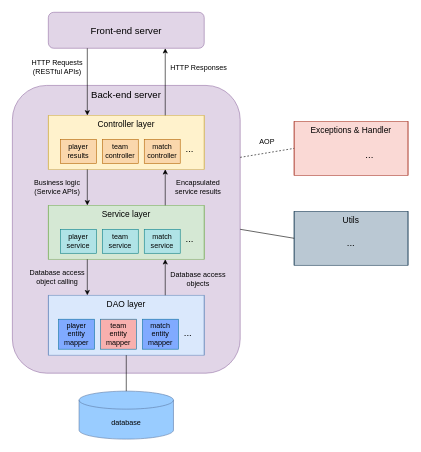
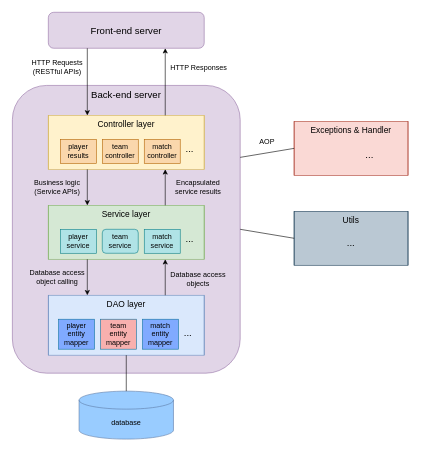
(266, 153) -> (266, 153)
(120, 242) -> (120, 242)
